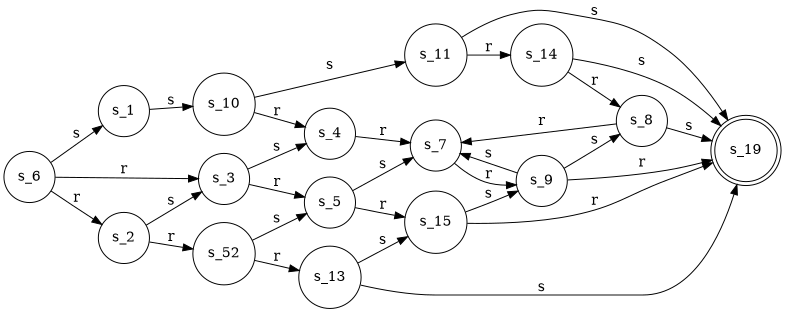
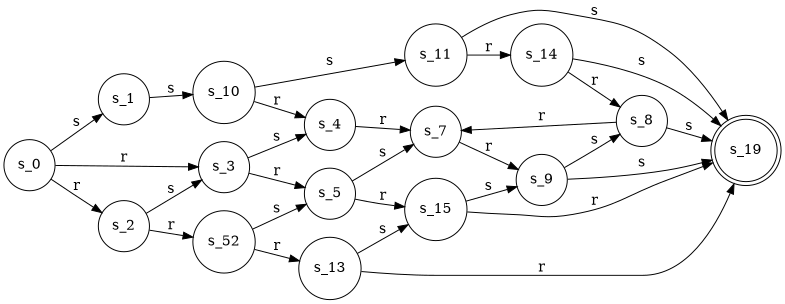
(642, 163) -> (642, 163)
(493, 165) -> none
(29, 177) -> (29, 165)
(542, 288) -> (542, 268)
